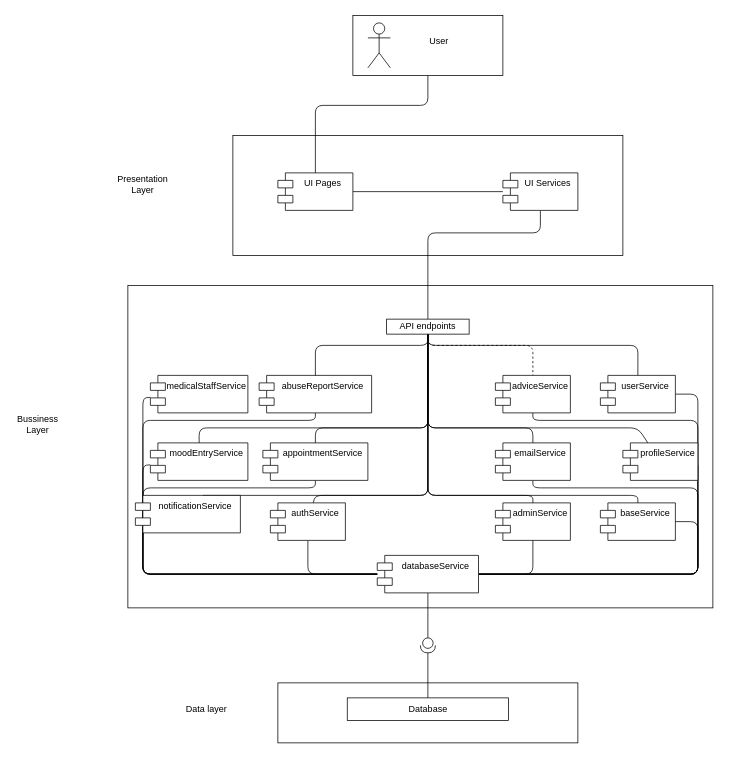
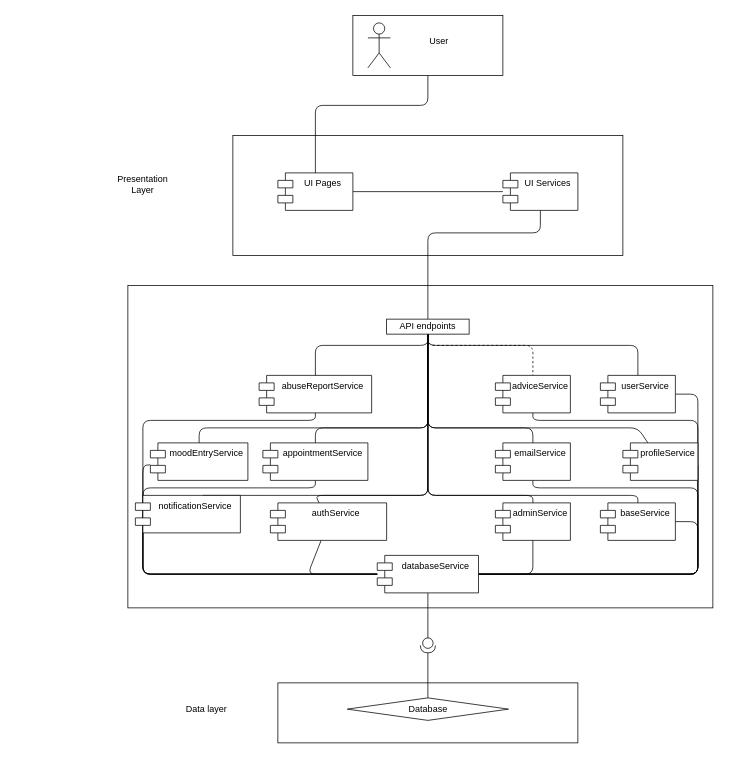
(199, 394) -> none
(143, 406) -> none
(38, 424) -> none
(308, 522) -> (329, 522)
(428, 709) -> (428, 709)
